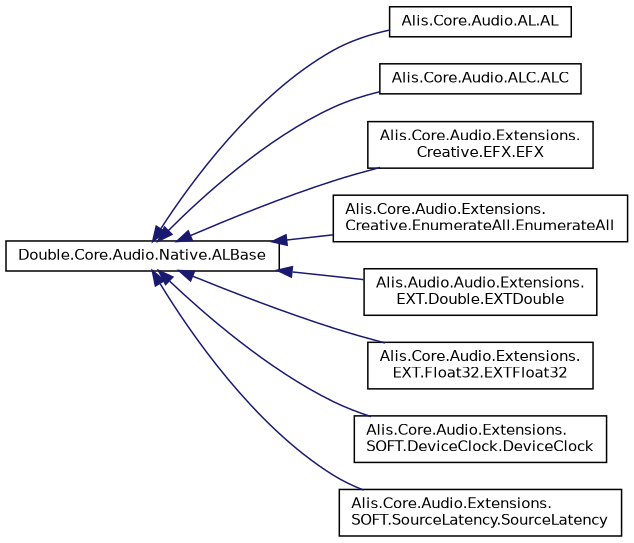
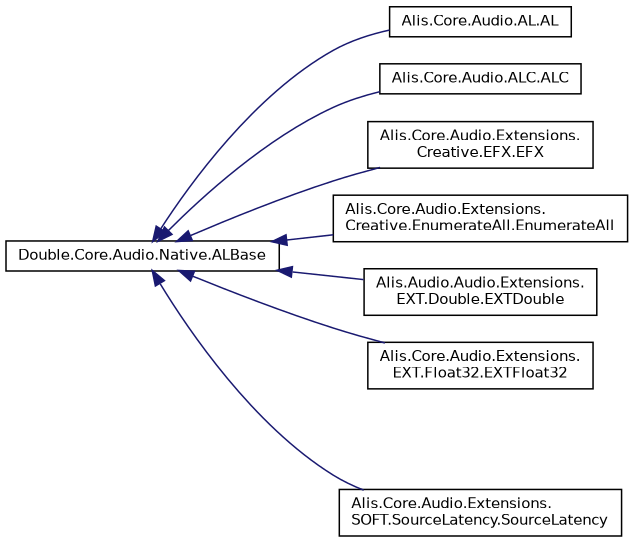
(480, 439) -> none
